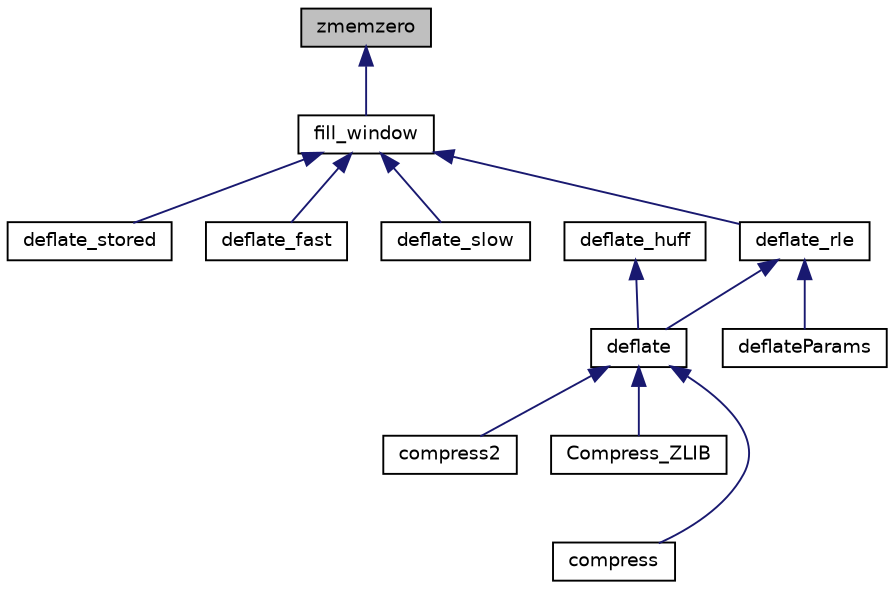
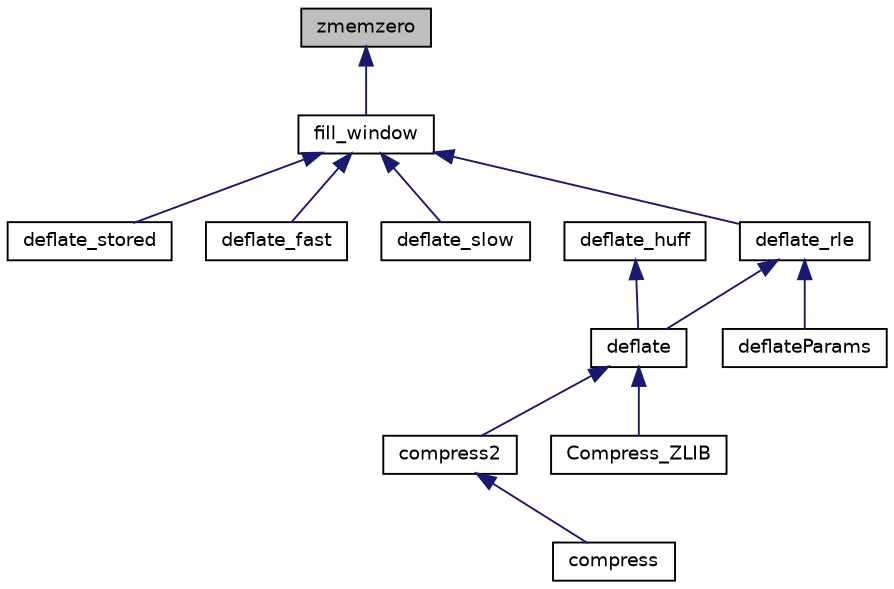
(746, 468) -> (540, 513)
